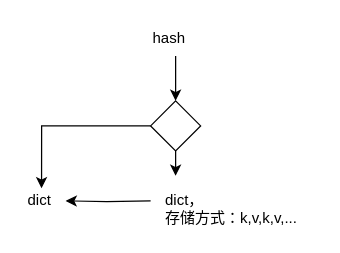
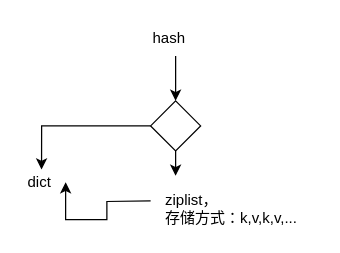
(44, 201) -> (44, 182)
(236, 210) -> (236, 210)
